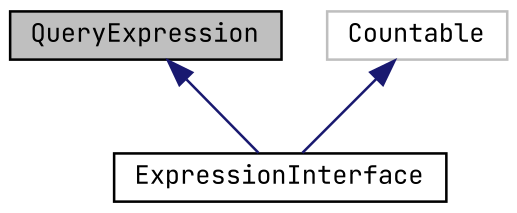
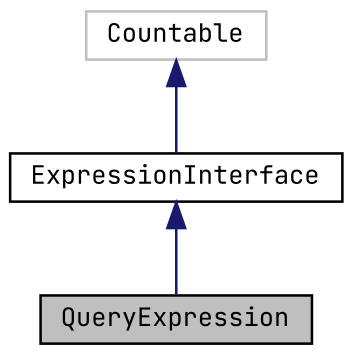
(222, 116) -> (176, 262)
